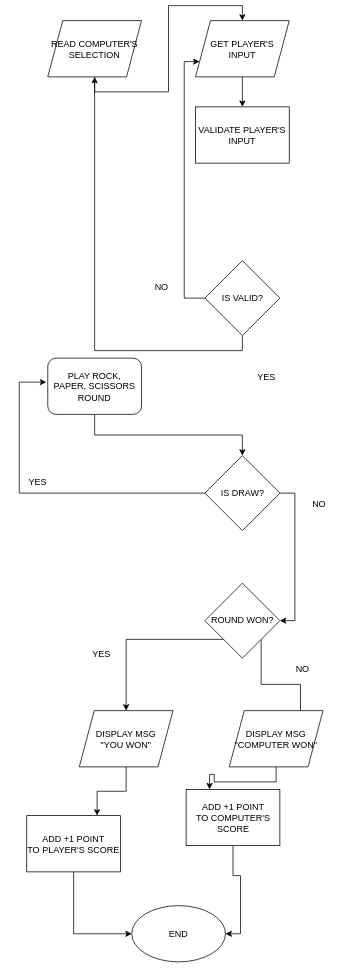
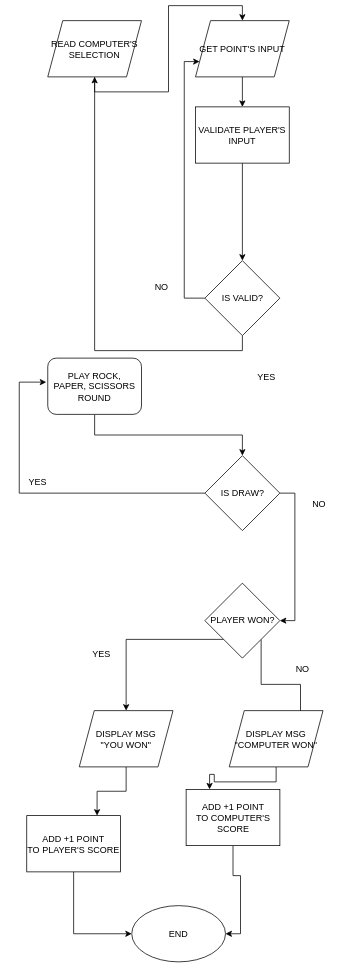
(242, 49) -> (242, 49)
none -> (242, 209)
(243, 621) -> (243, 621)
